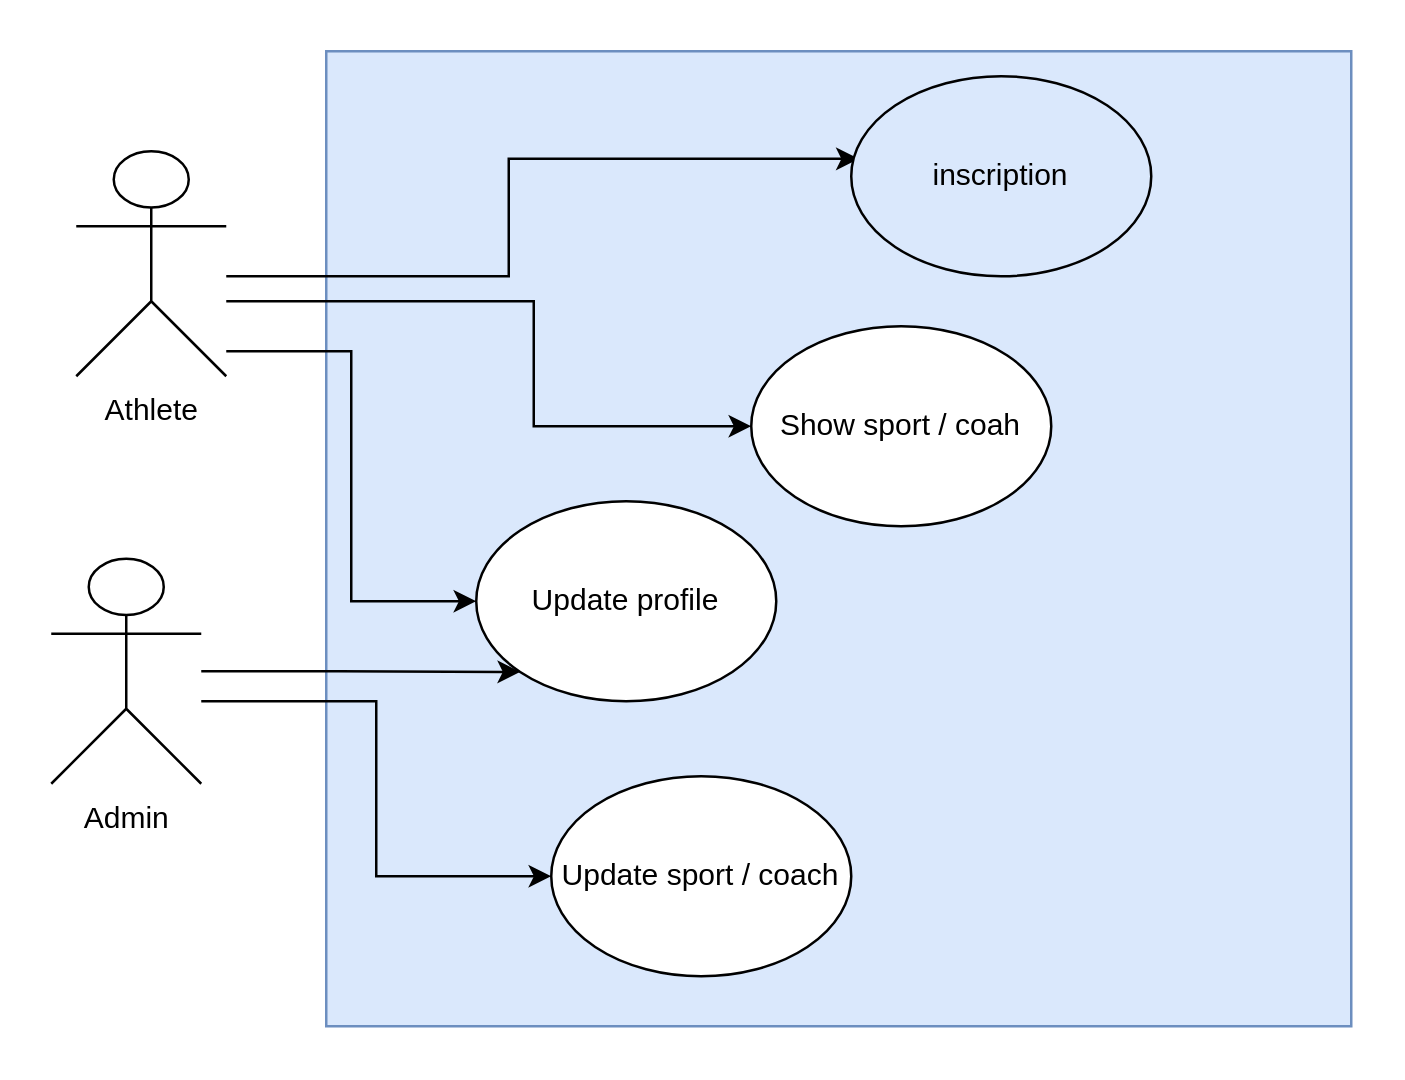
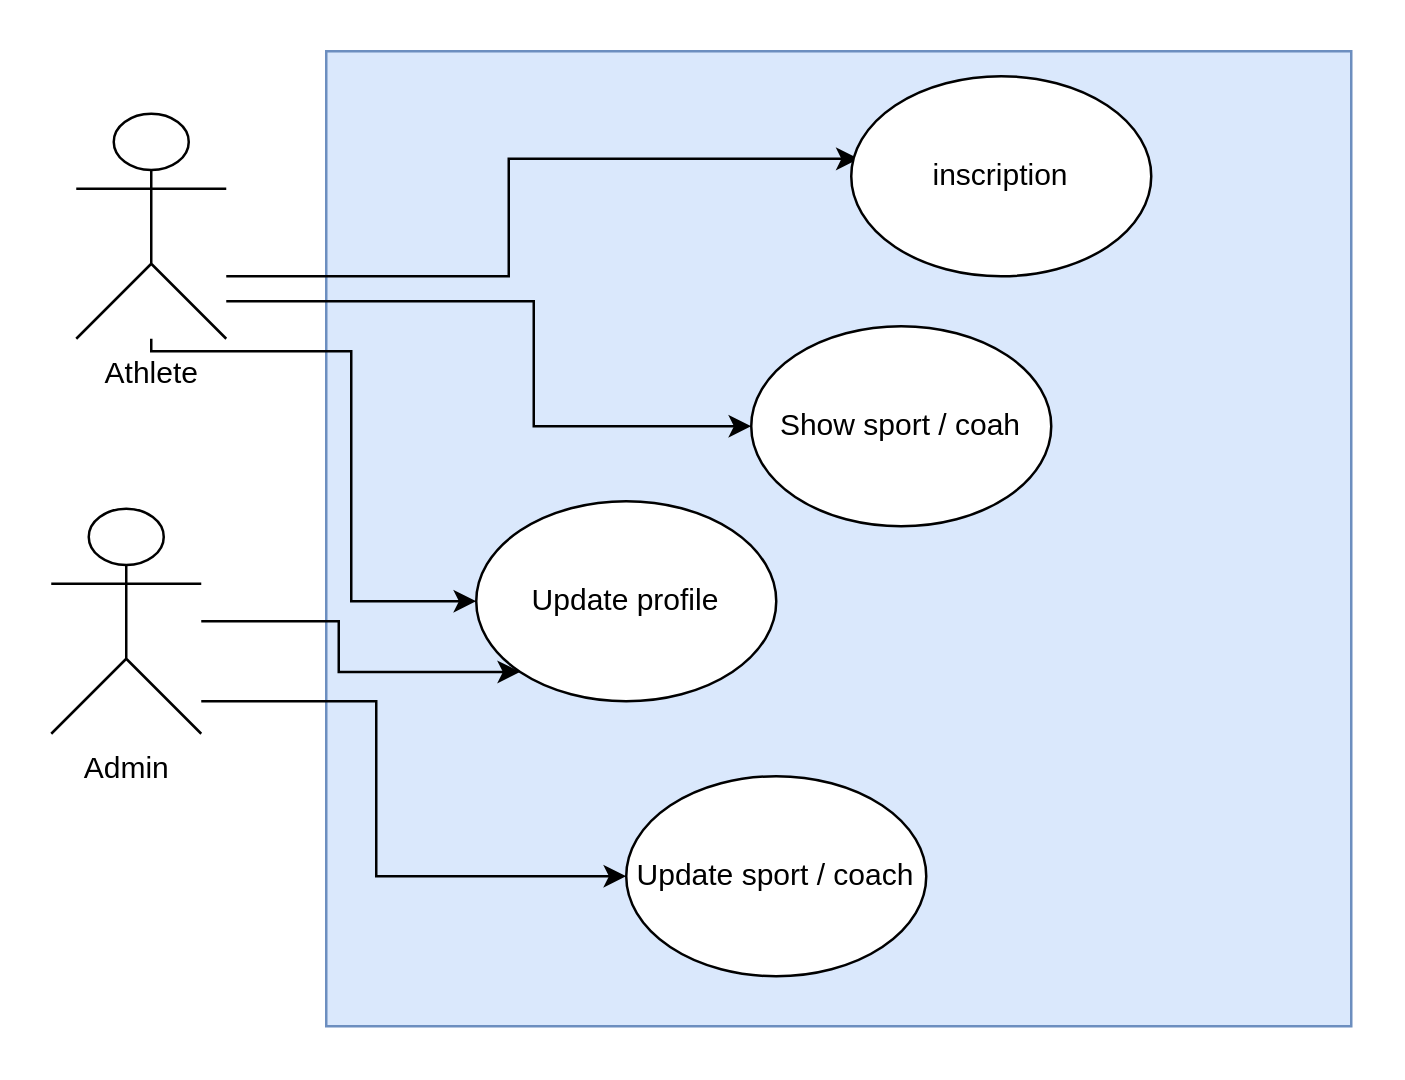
(1001, 176) -> (1001, 176)
(151, 264) -> (151, 226)
(126, 671) -> (126, 621)
(701, 876) -> (776, 876)
